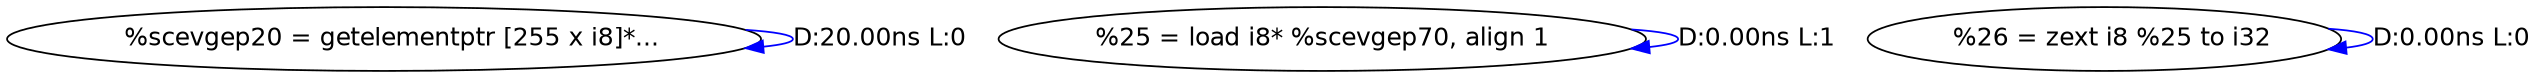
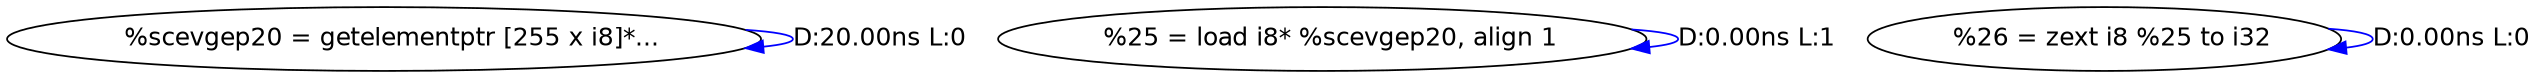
(1322, 39) -> (1322, 39)
